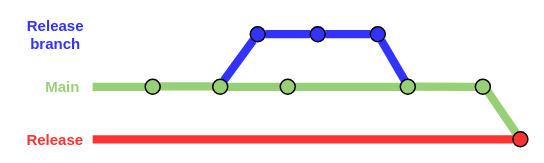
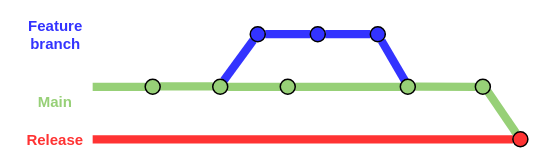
(56, 34) -> (56, 34)
(63, 87) -> (55, 102)
